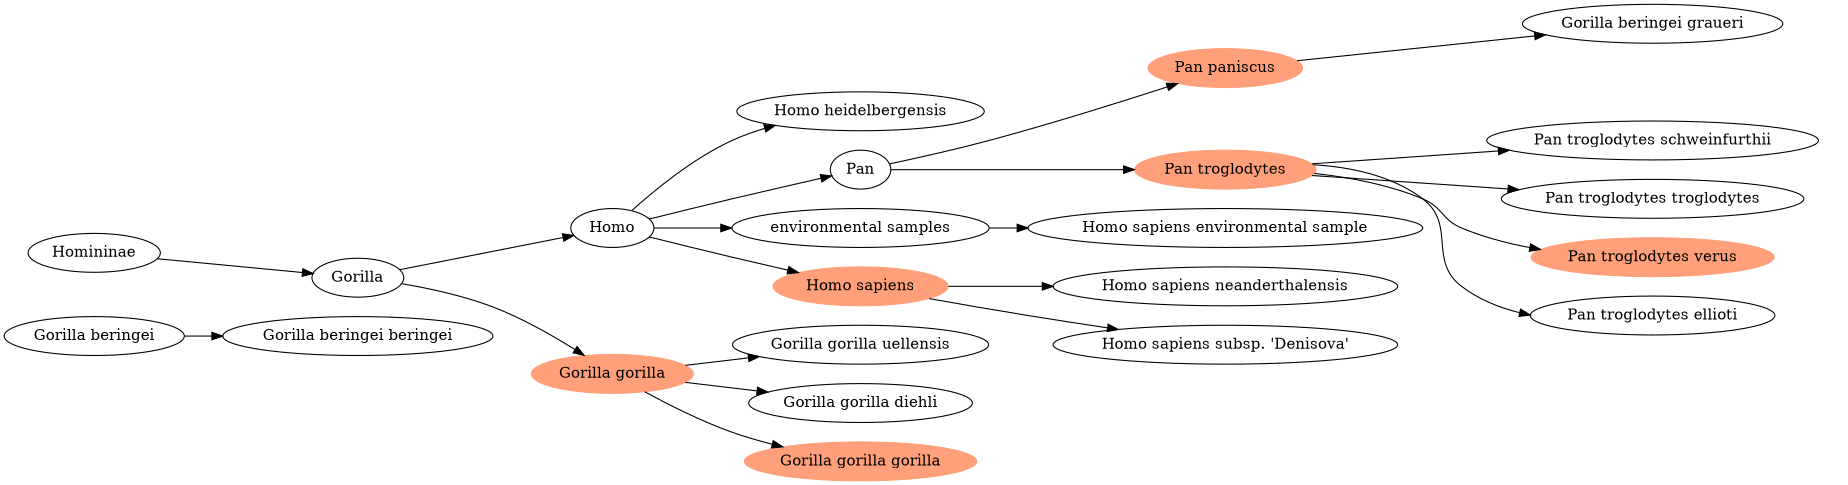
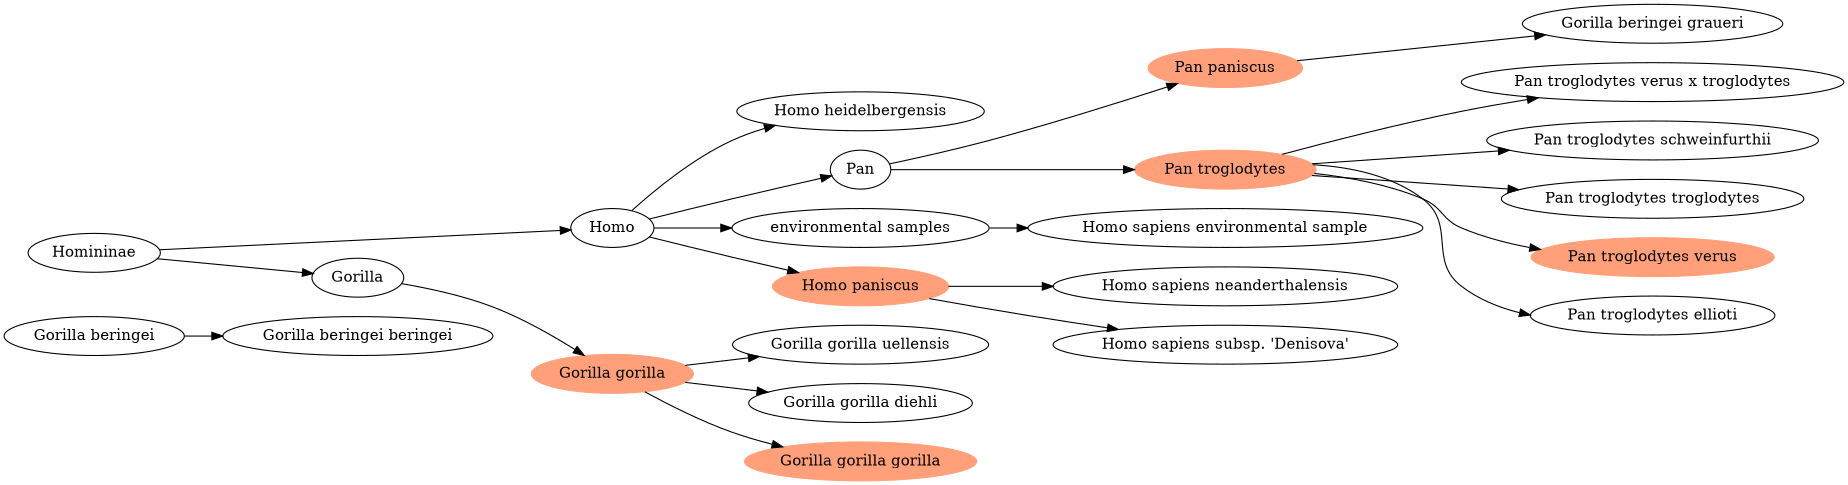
none -> (1653, 82)
(481, 254) -> (360, 240)
(861, 286) -> (861, 286)
